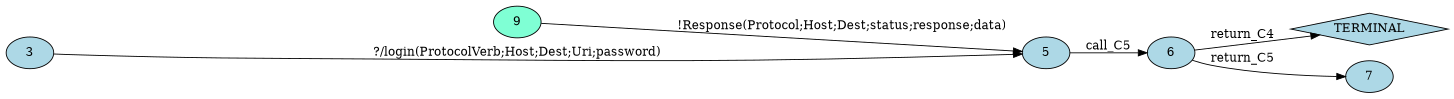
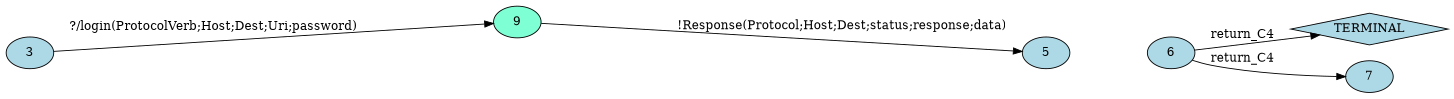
(1104, 53) -> none
(1243, 59) -> (1243, 59)
(534, 60) -> (269, 38)
